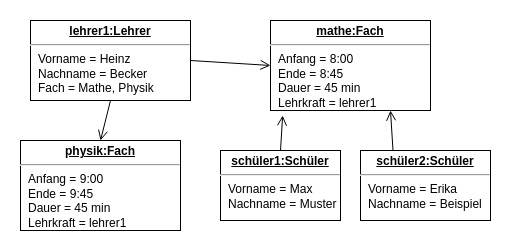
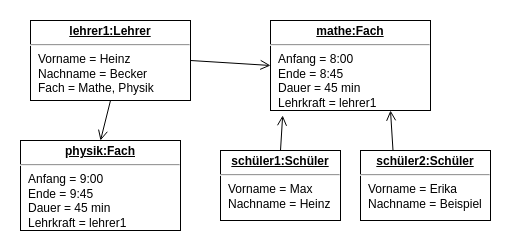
(275, 172) -> (270, 172)
